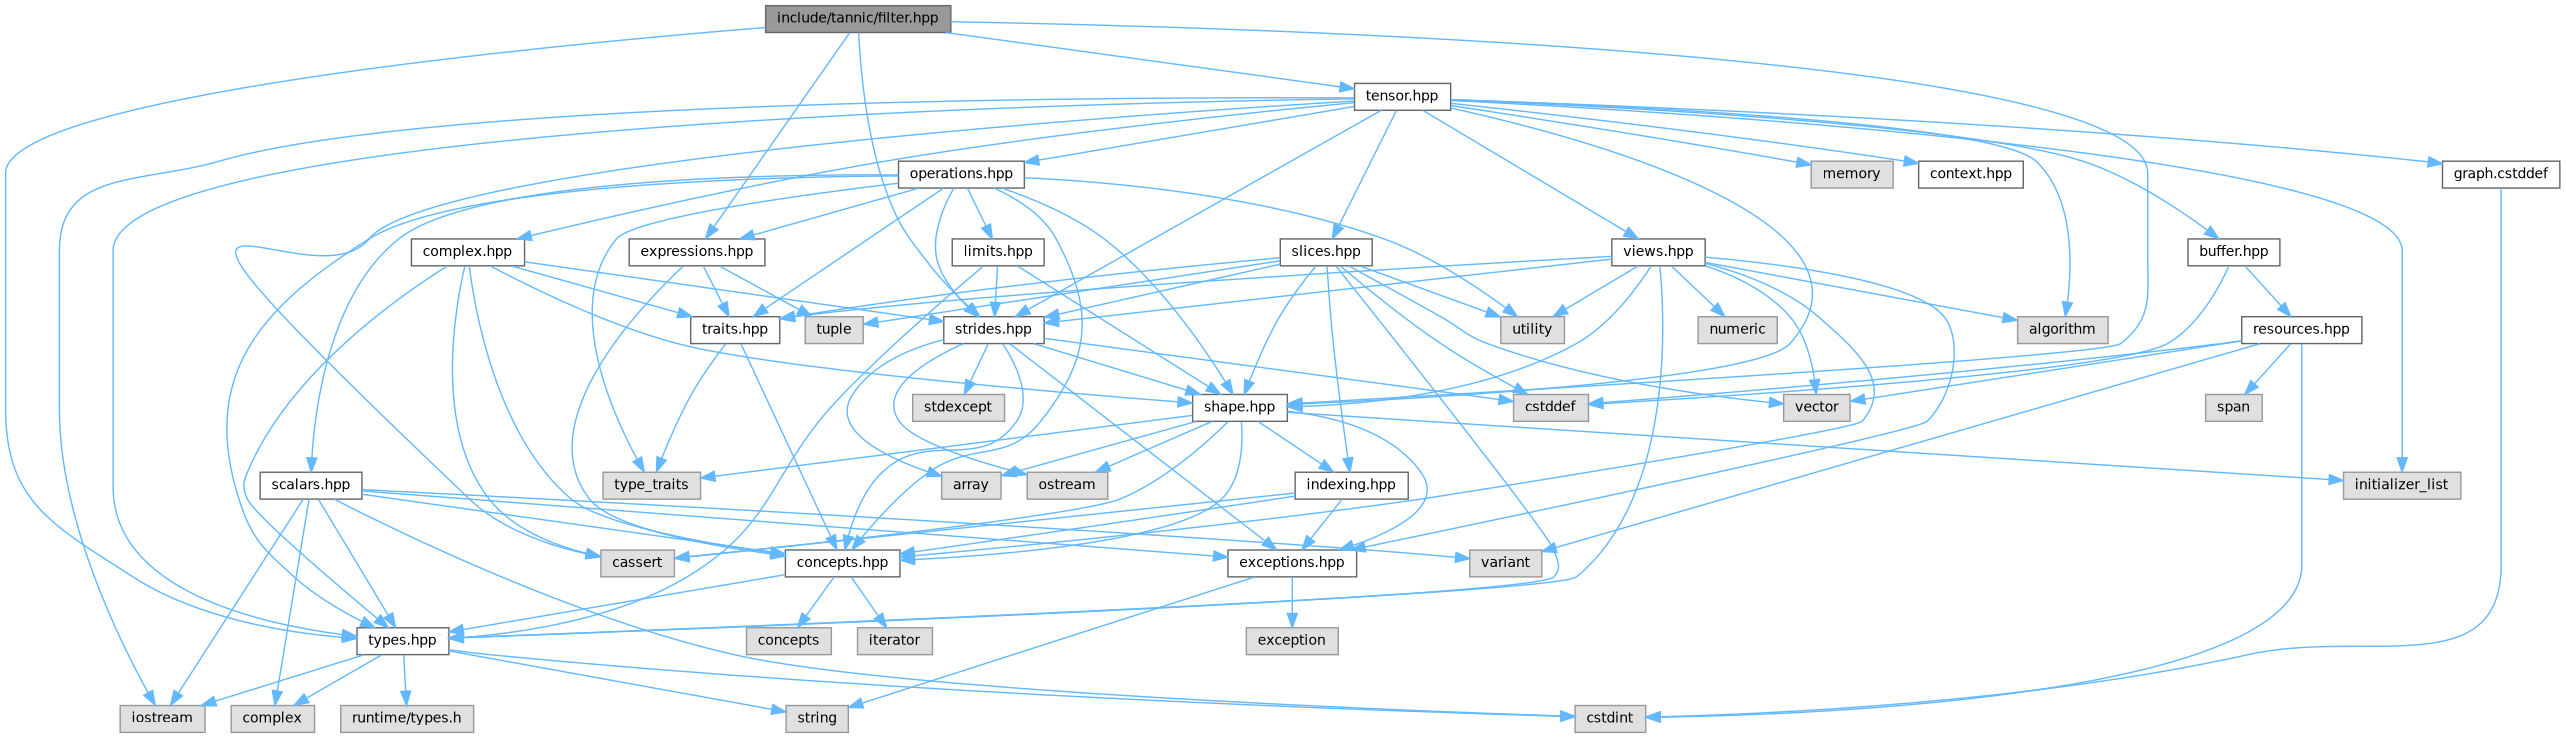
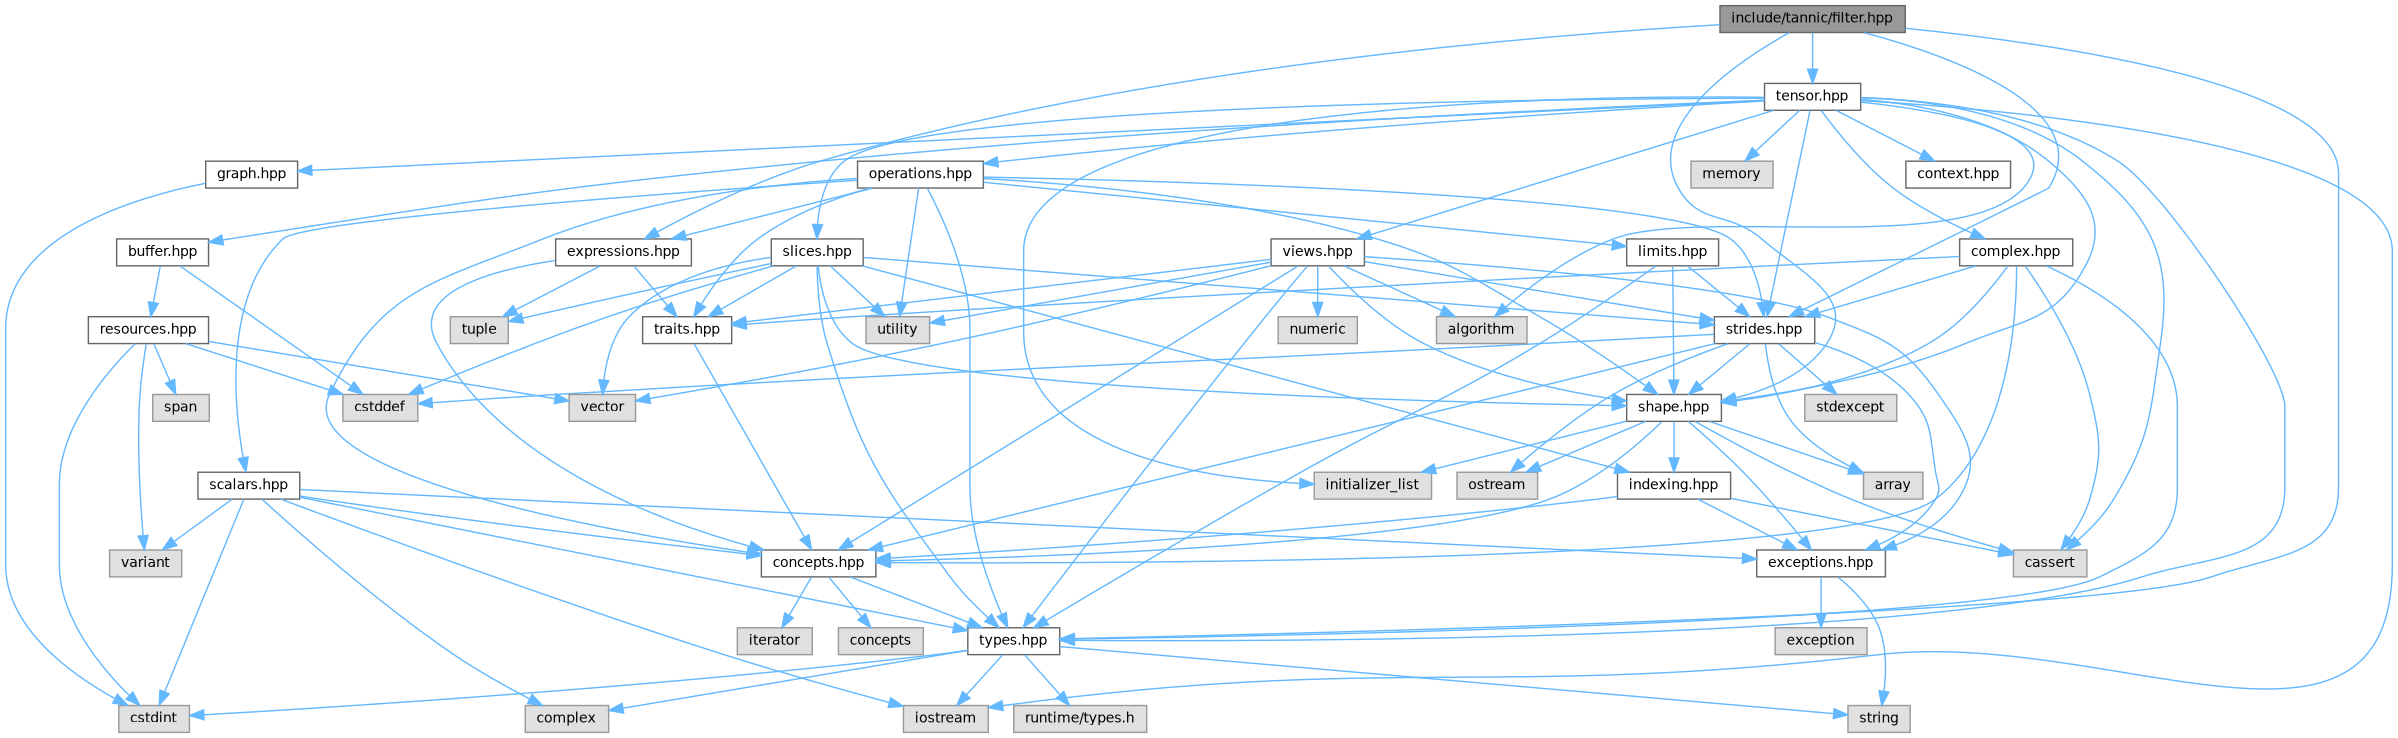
(2501, 175) -> (252, 175)
(652, 486) -> none
